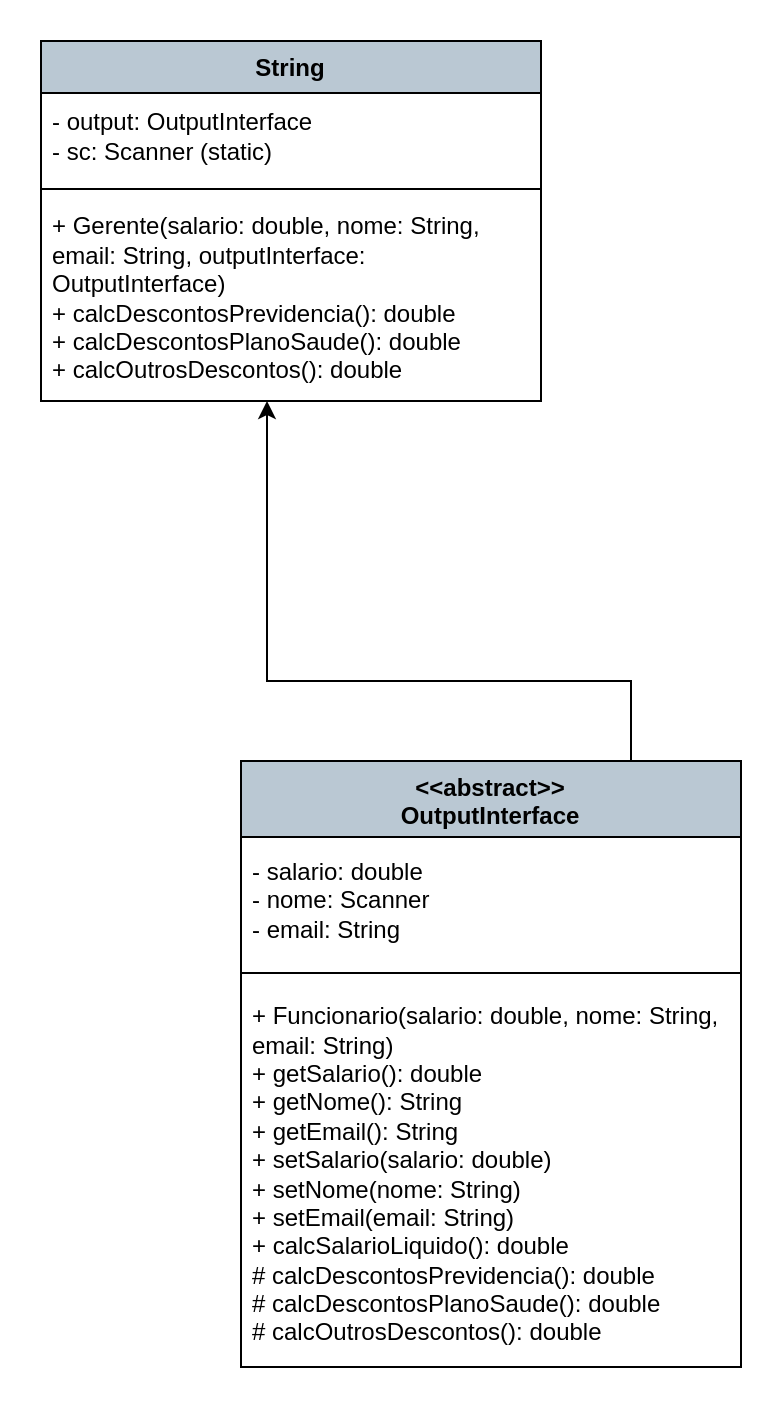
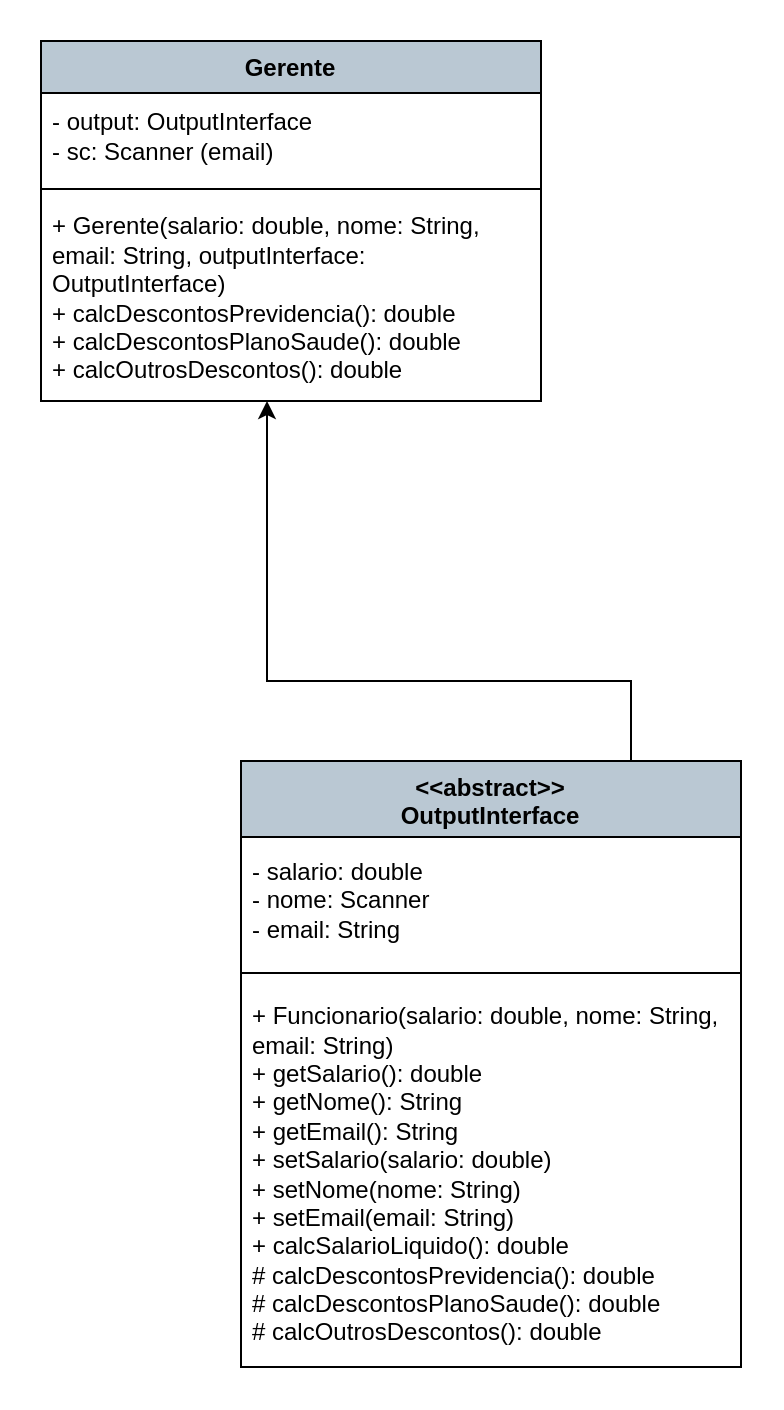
(291, 69) -> (291, 69)
(212, 137) -> (212, 137)
